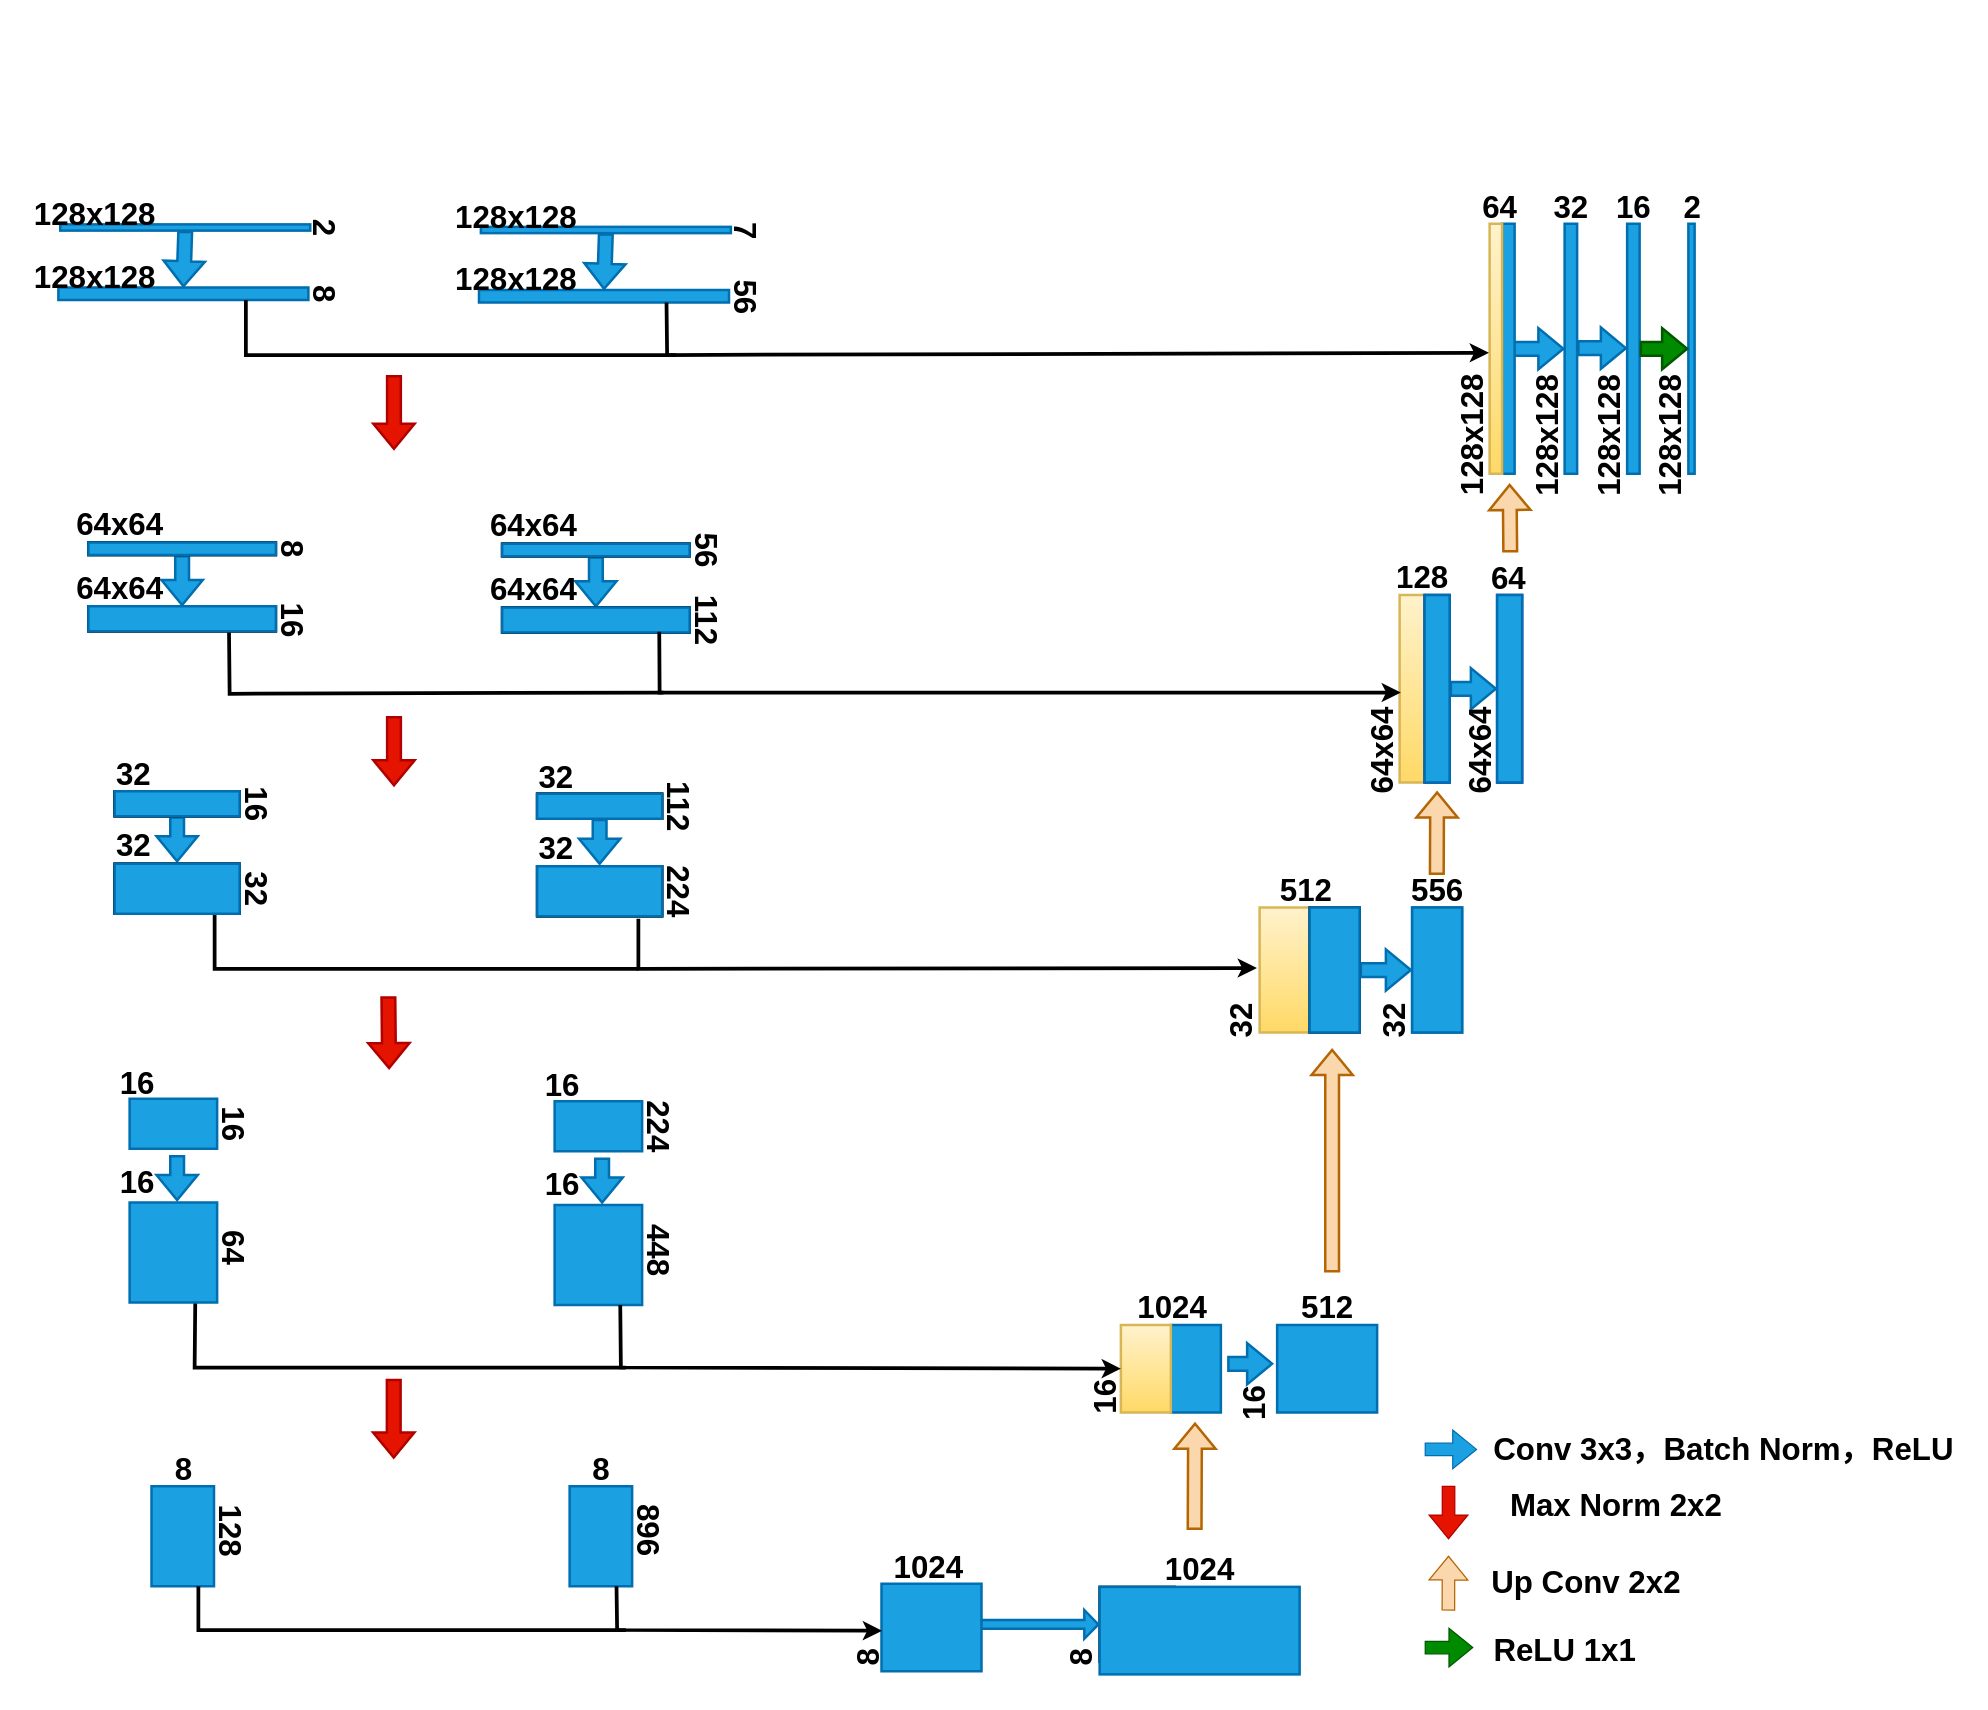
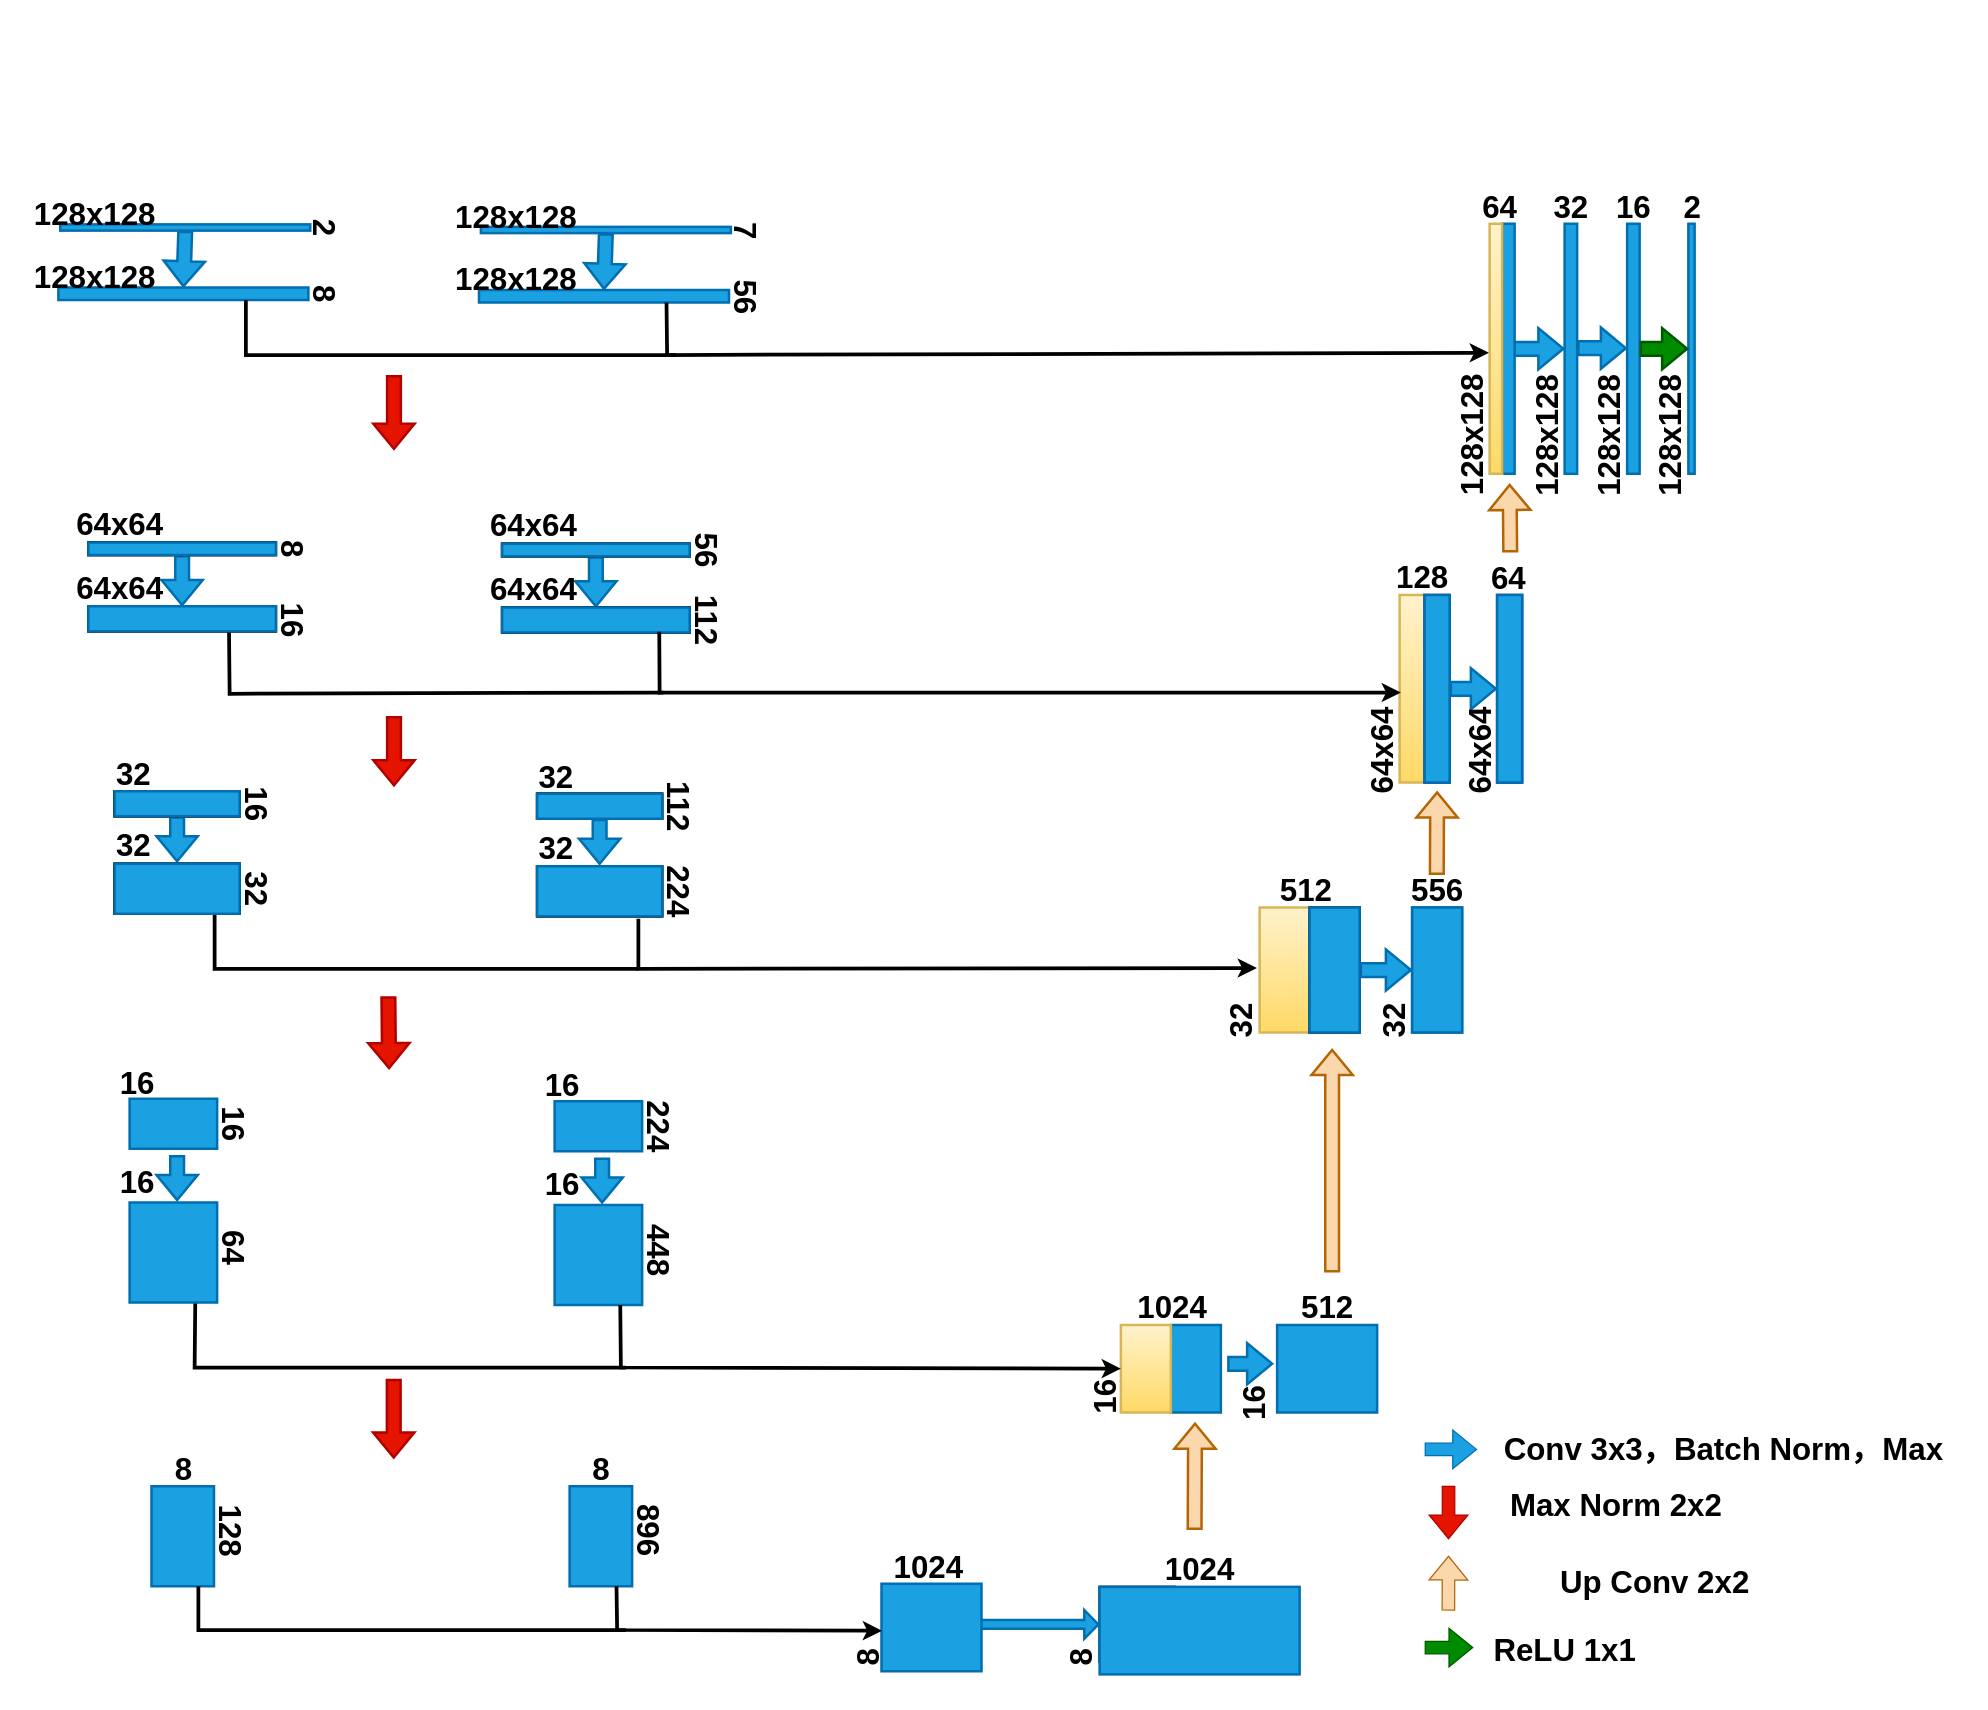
(1724, 1448) -> (1724, 1448)
(1586, 1581) -> (1654, 1581)
